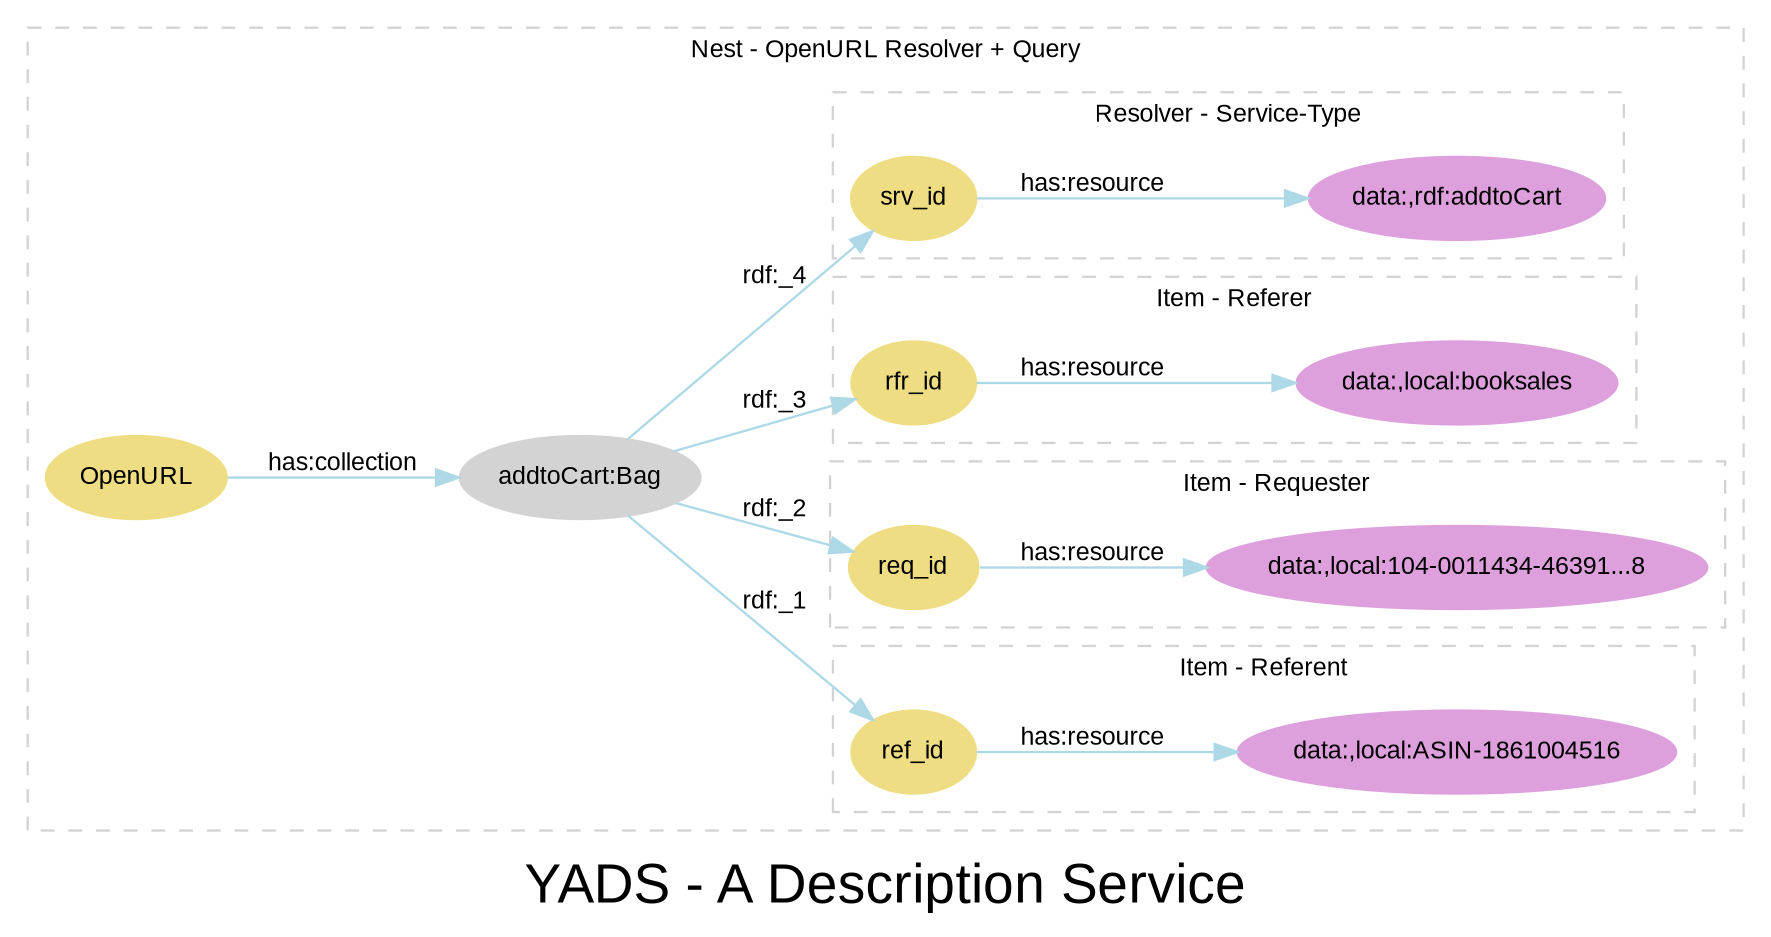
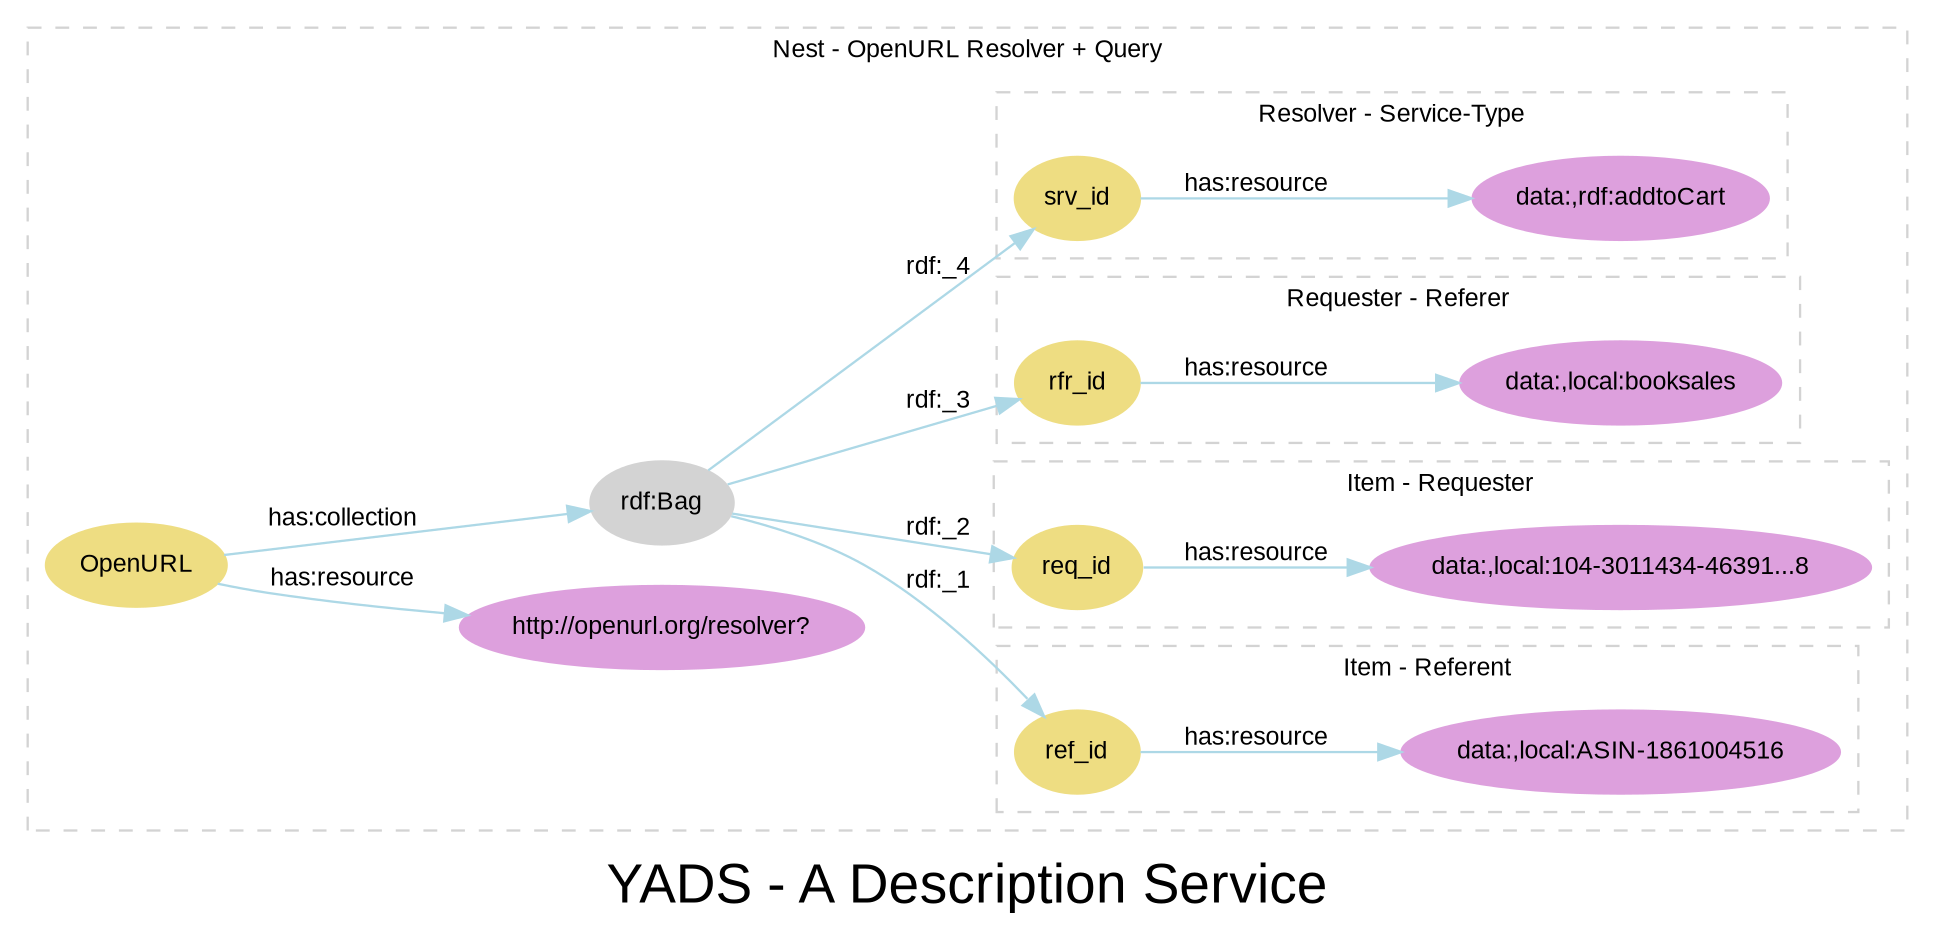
(1235, 300) -> (1398, 300)
(580, 478) -> (662, 503)
(1457, 568) -> (1621, 568)
none -> (662, 627)
